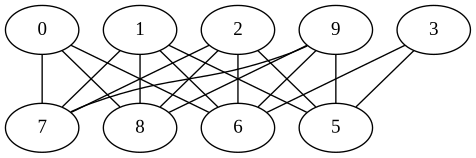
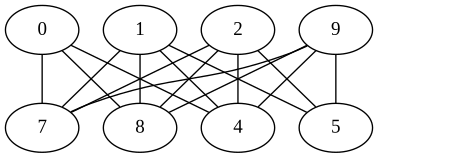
(434, 30) -> none
(238, 128) -> (238, 128)
